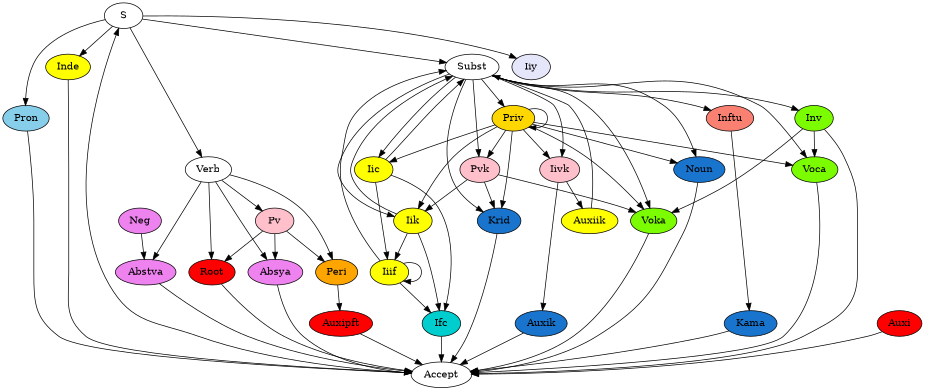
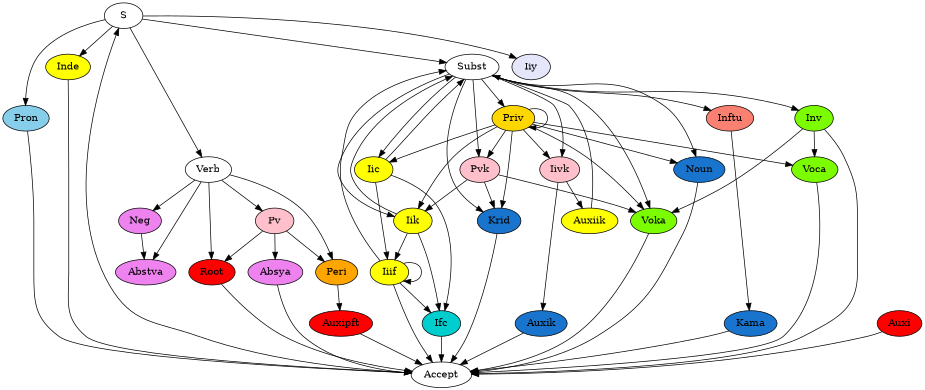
(659, 81) -> none
(239, 218) -> (177, 193)
(275, 346) -> (409, 322)
